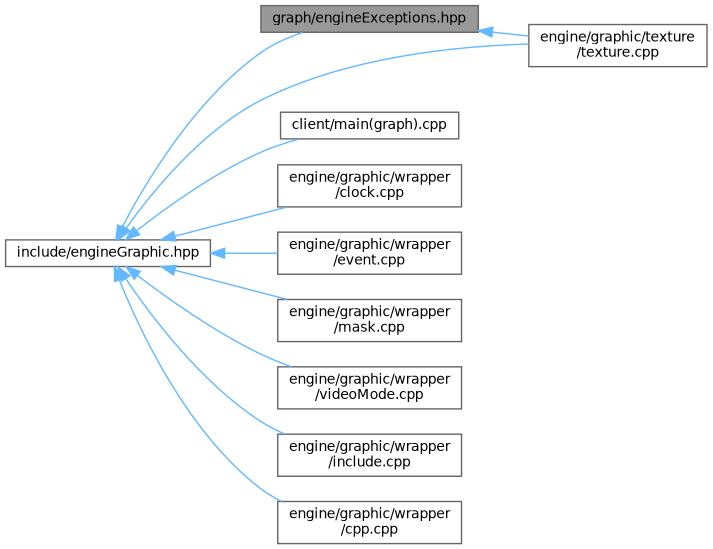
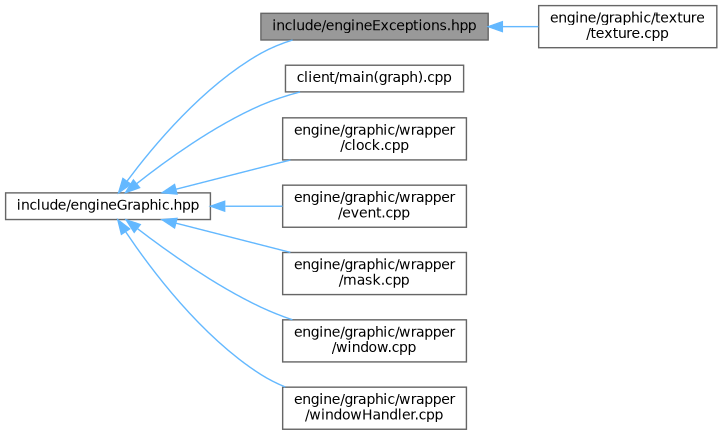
(370, 19) -> (375, 27)
(302, 83) -> none
(370, 388) -> none
(370, 455) -> (375, 341)
(370, 523) -> (375, 408)
